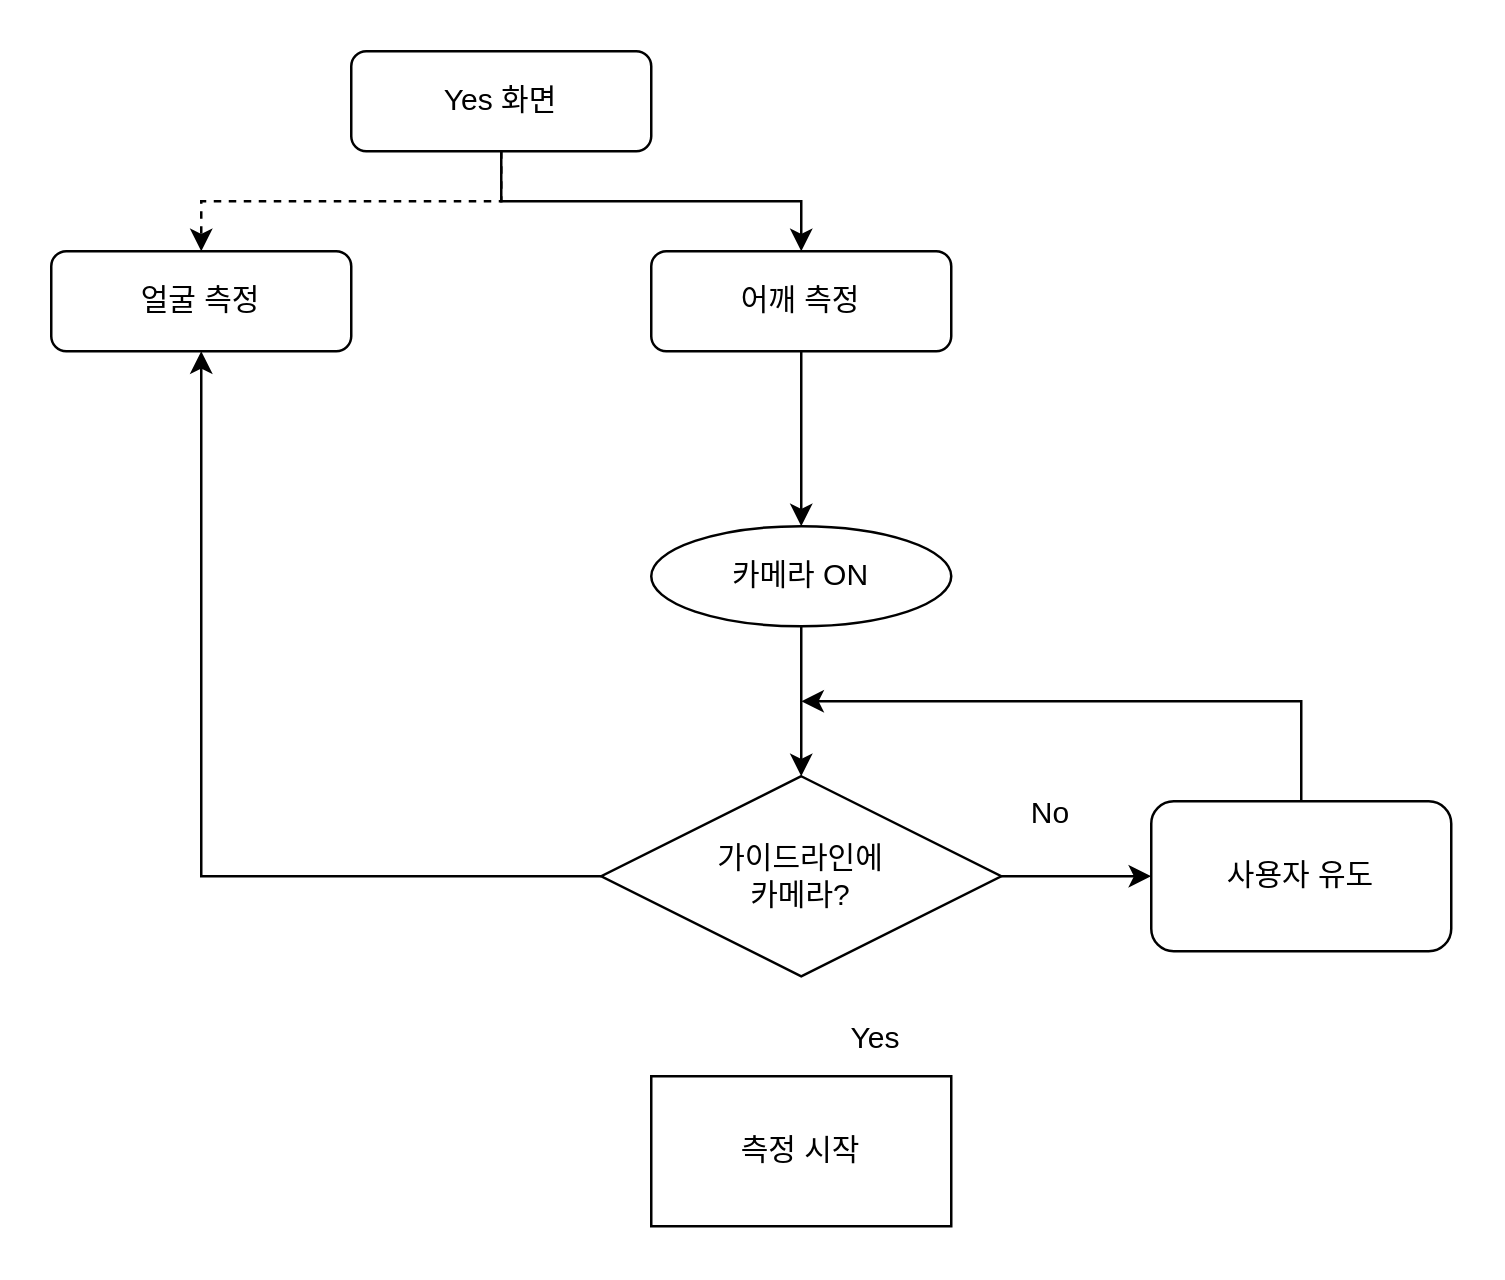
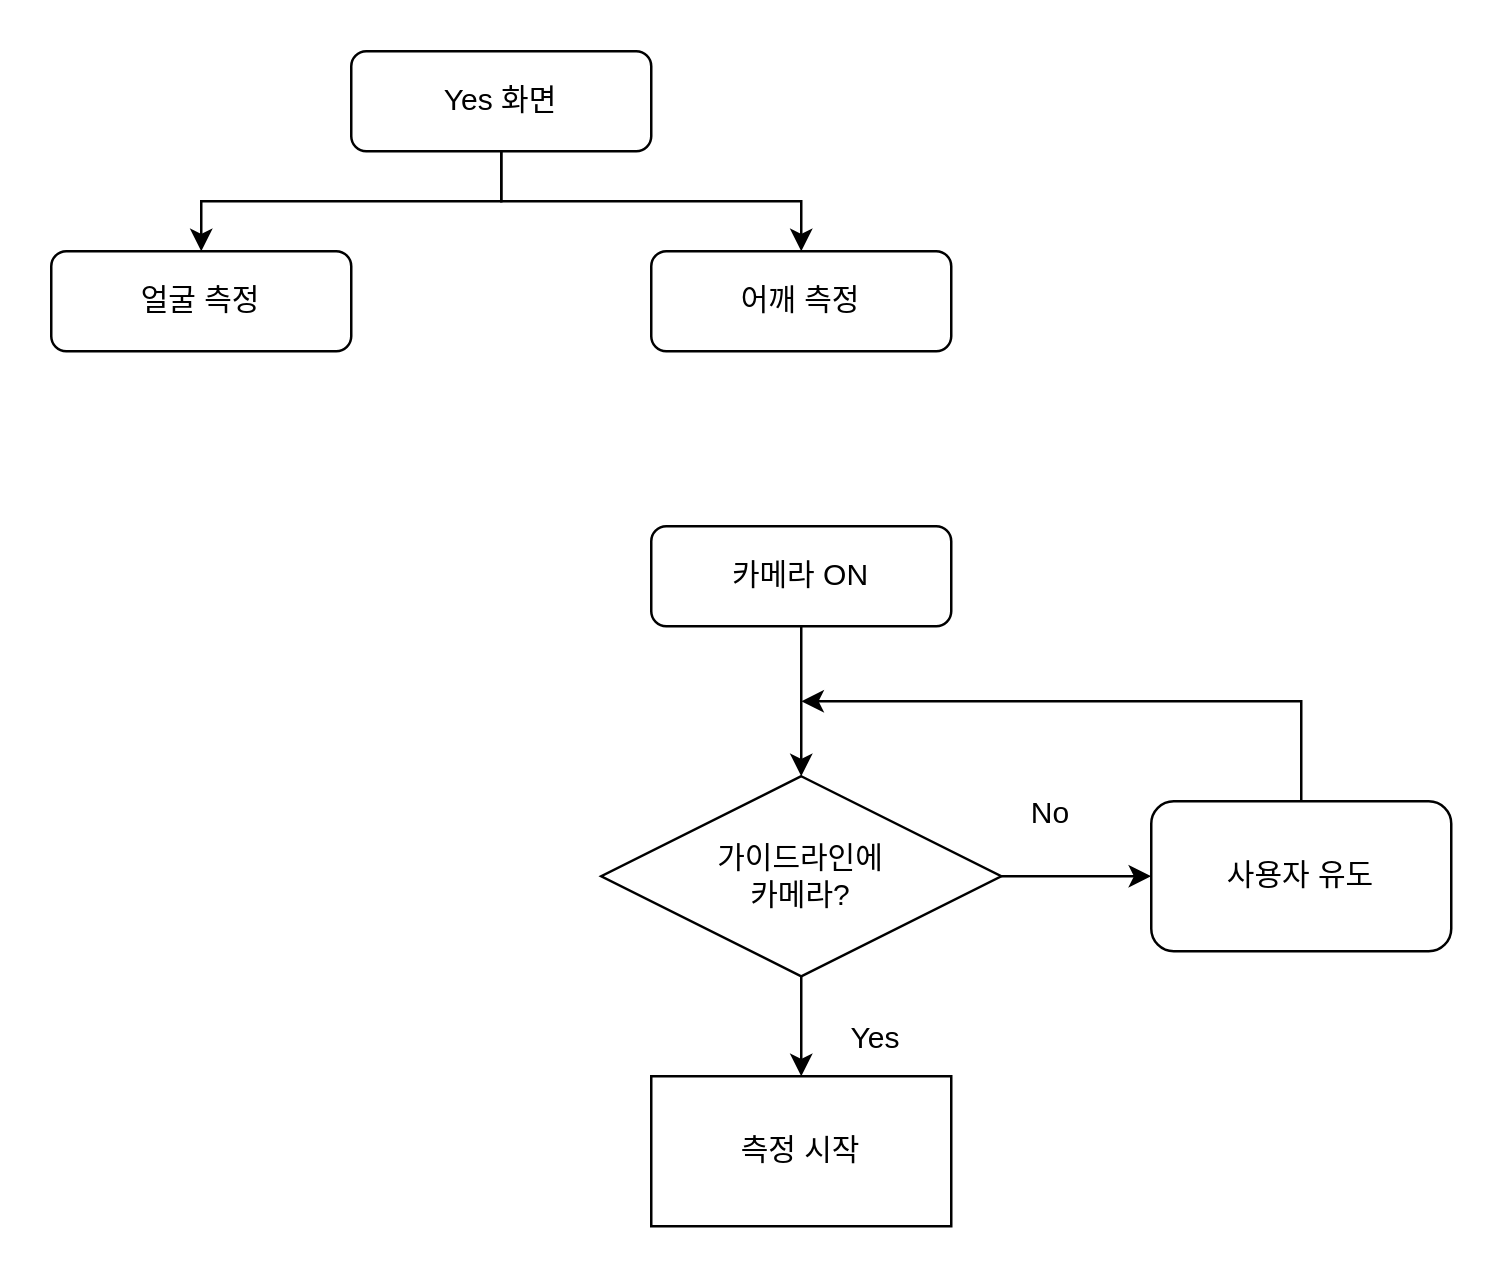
(335, 201) -> (335, 201)
(801, 430) -> none
(801, 576) -> (801, 576)
(201, 822) -> (801, 1018)
